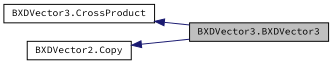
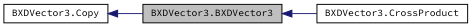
(177, 24) -> (304, 14)
(79, 51) -> (56, 14)
